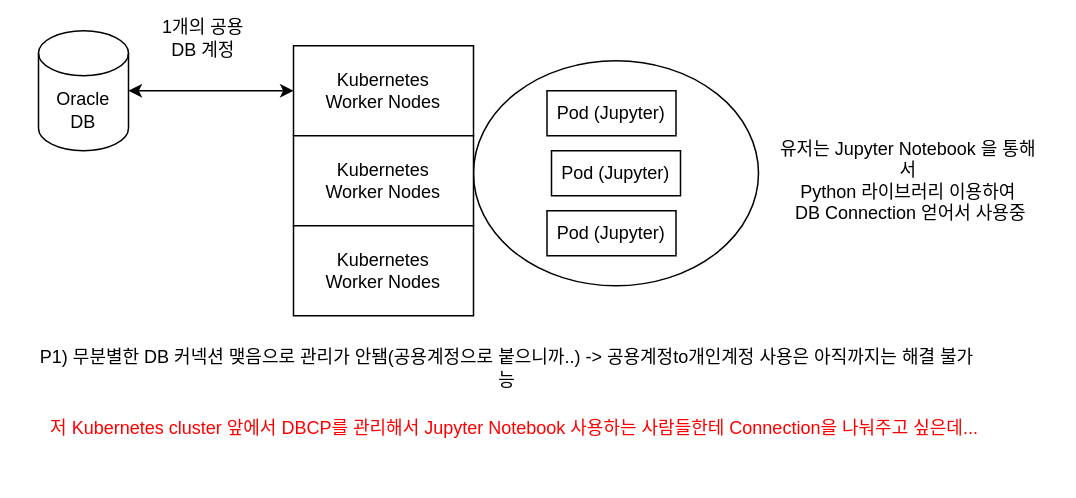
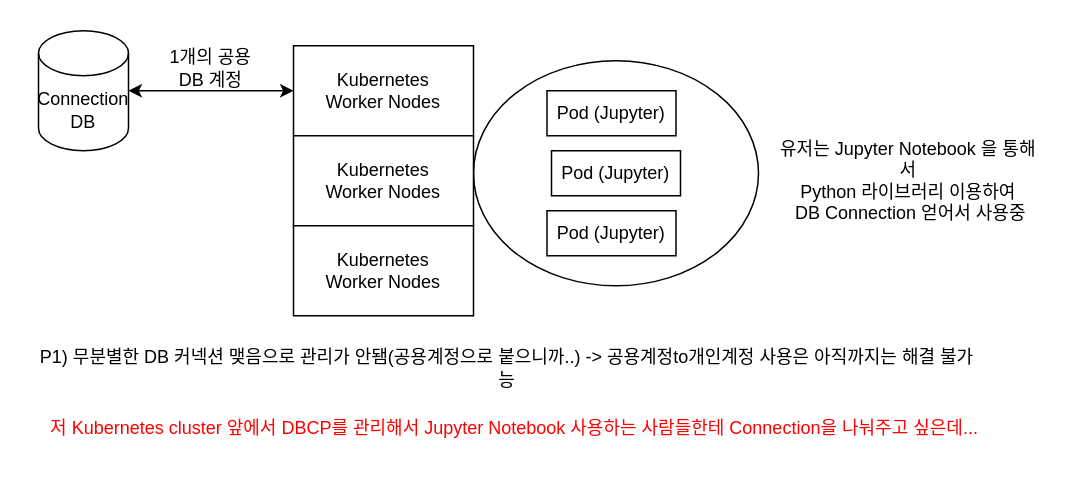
(203, 38) -> (211, 68)
(83, 110) -> (83, 110)
